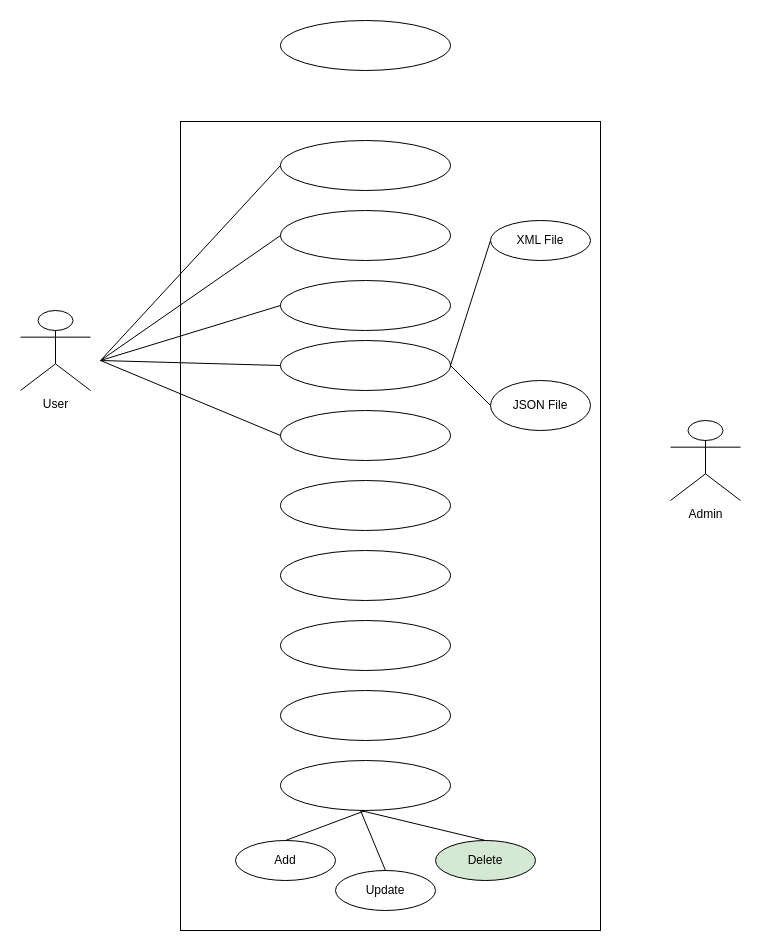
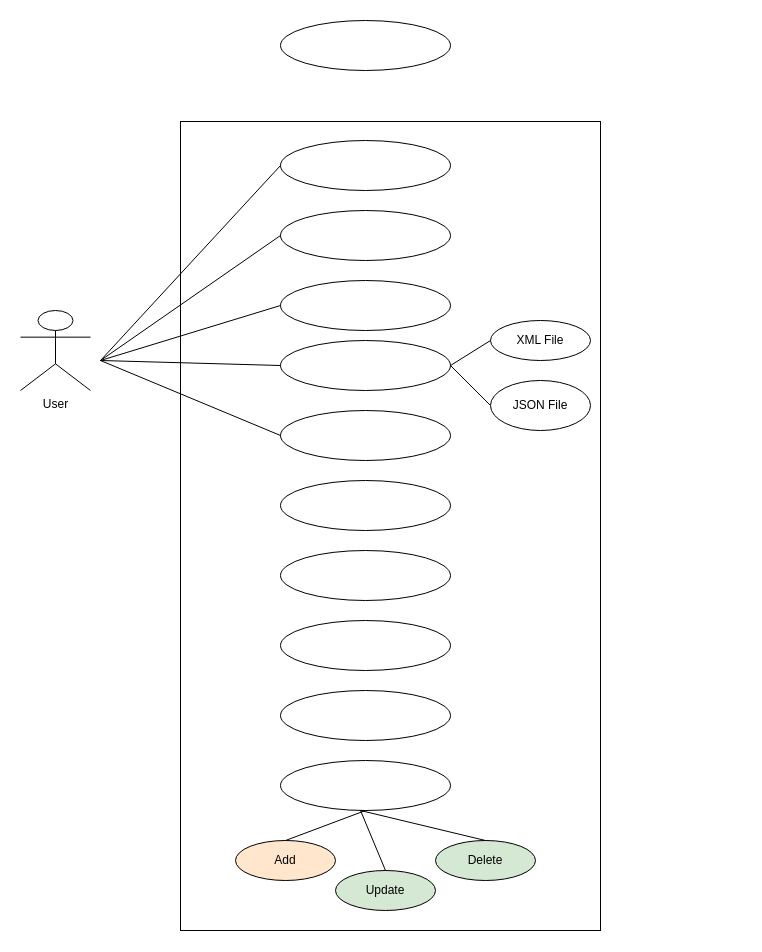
(541, 241) -> (541, 341)
(706, 461) -> none
(286, 861) -> (286, 861)
(386, 891) -> (386, 891)
